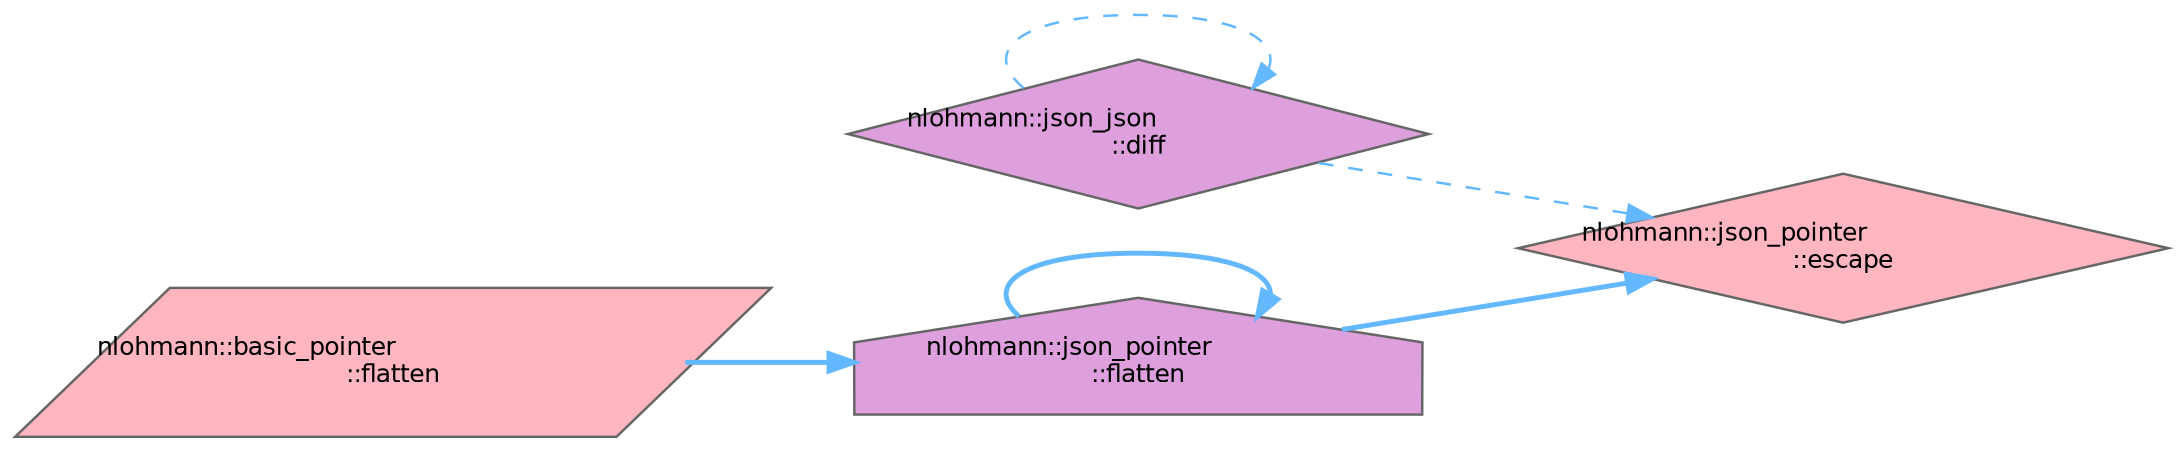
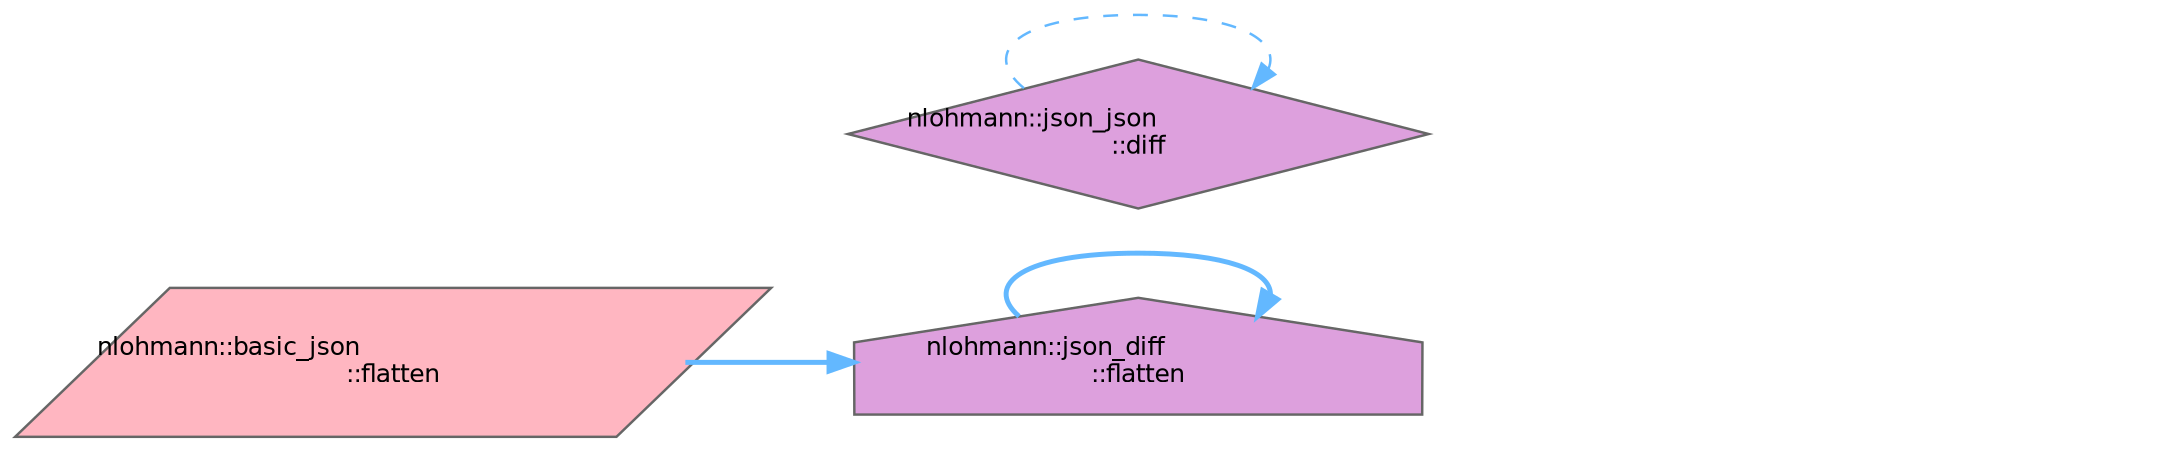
(1843, 248) -> none
(393, 362) -> (393, 362)
(1138, 362) -> (1138, 362)
